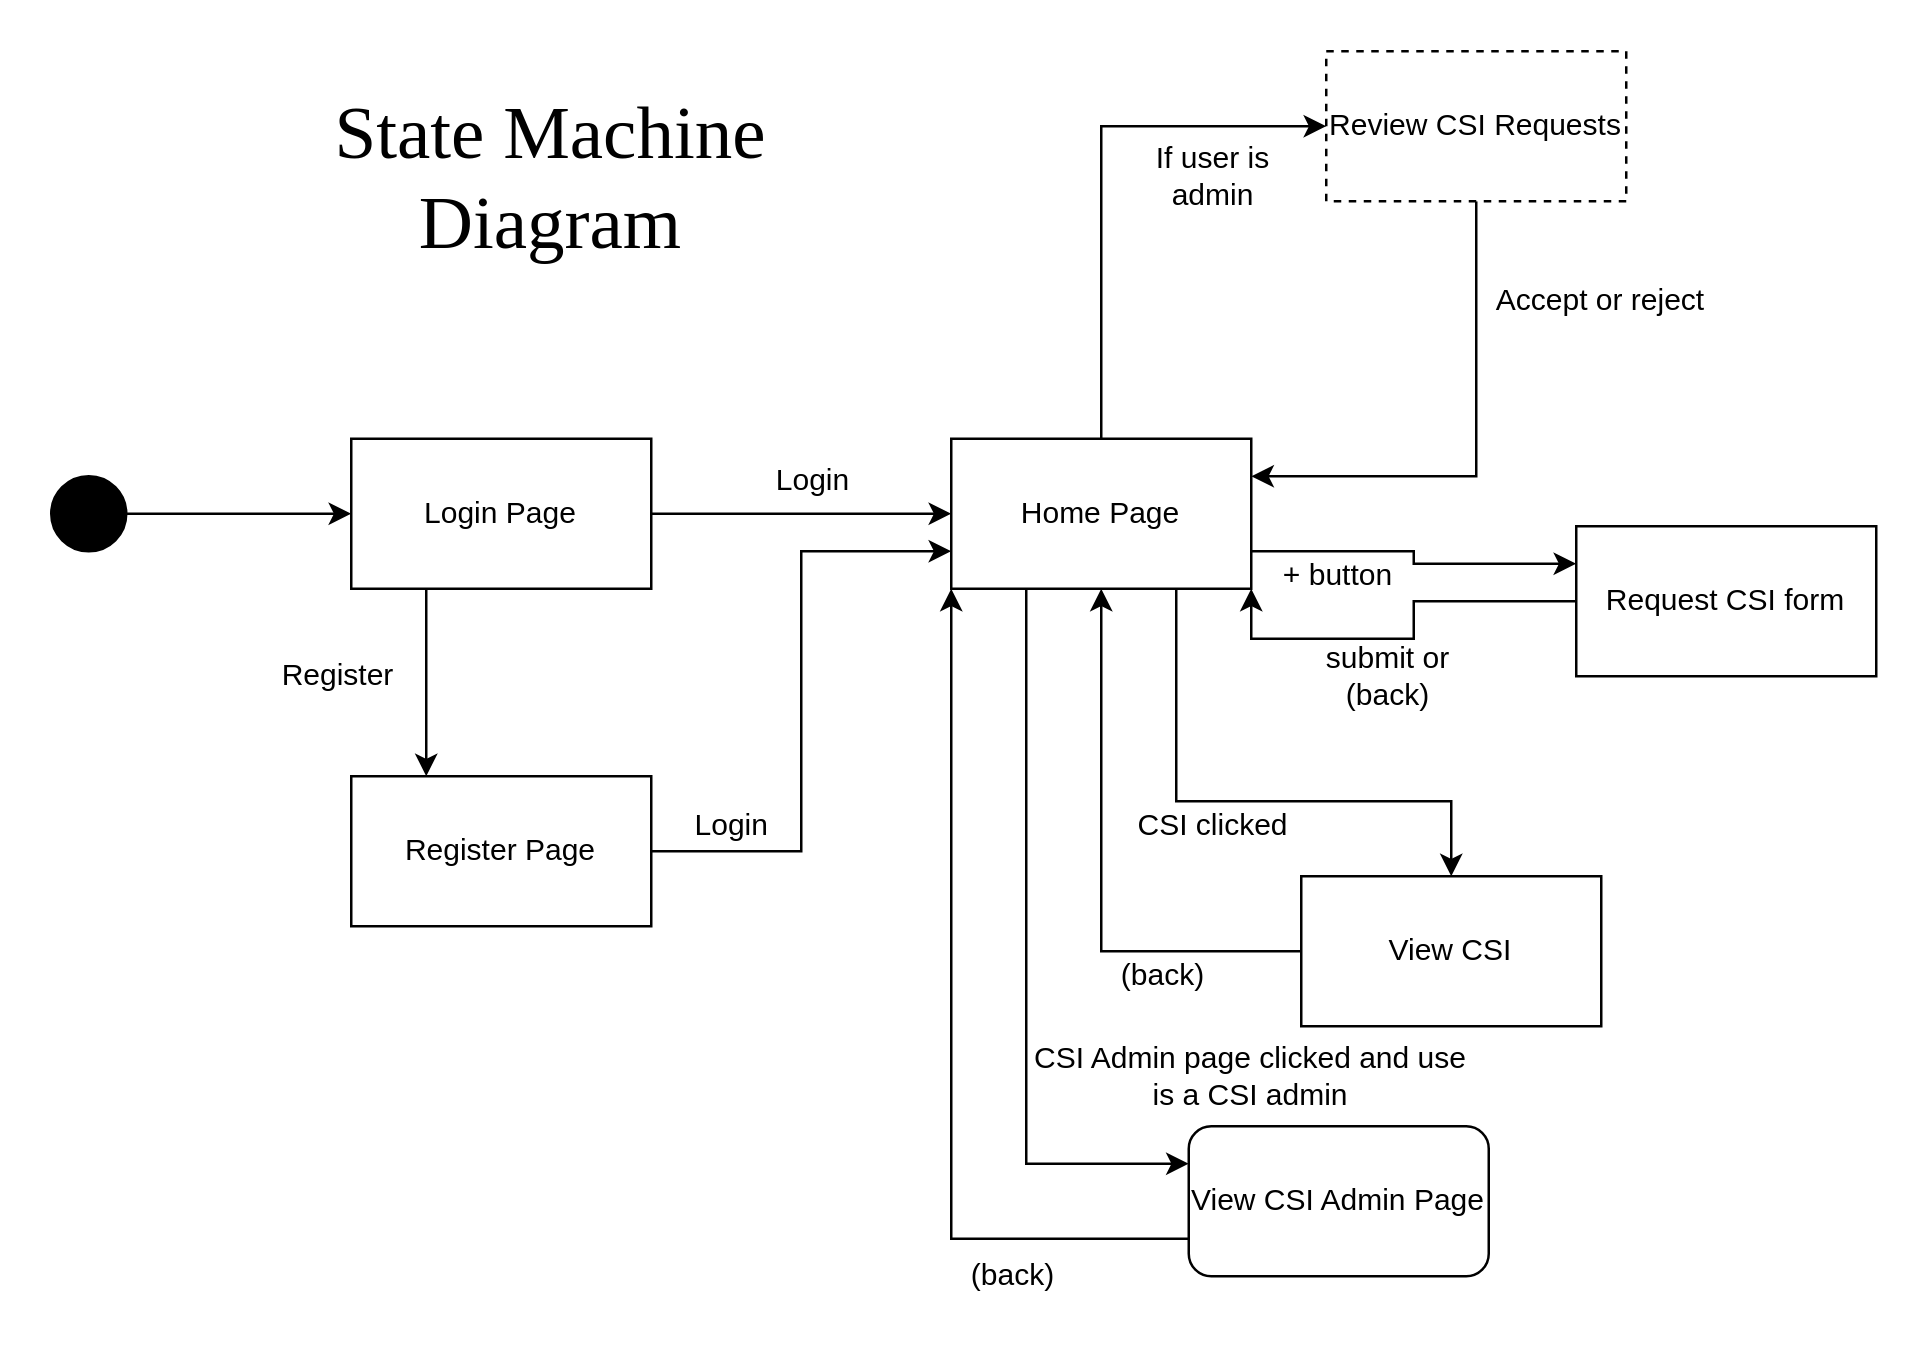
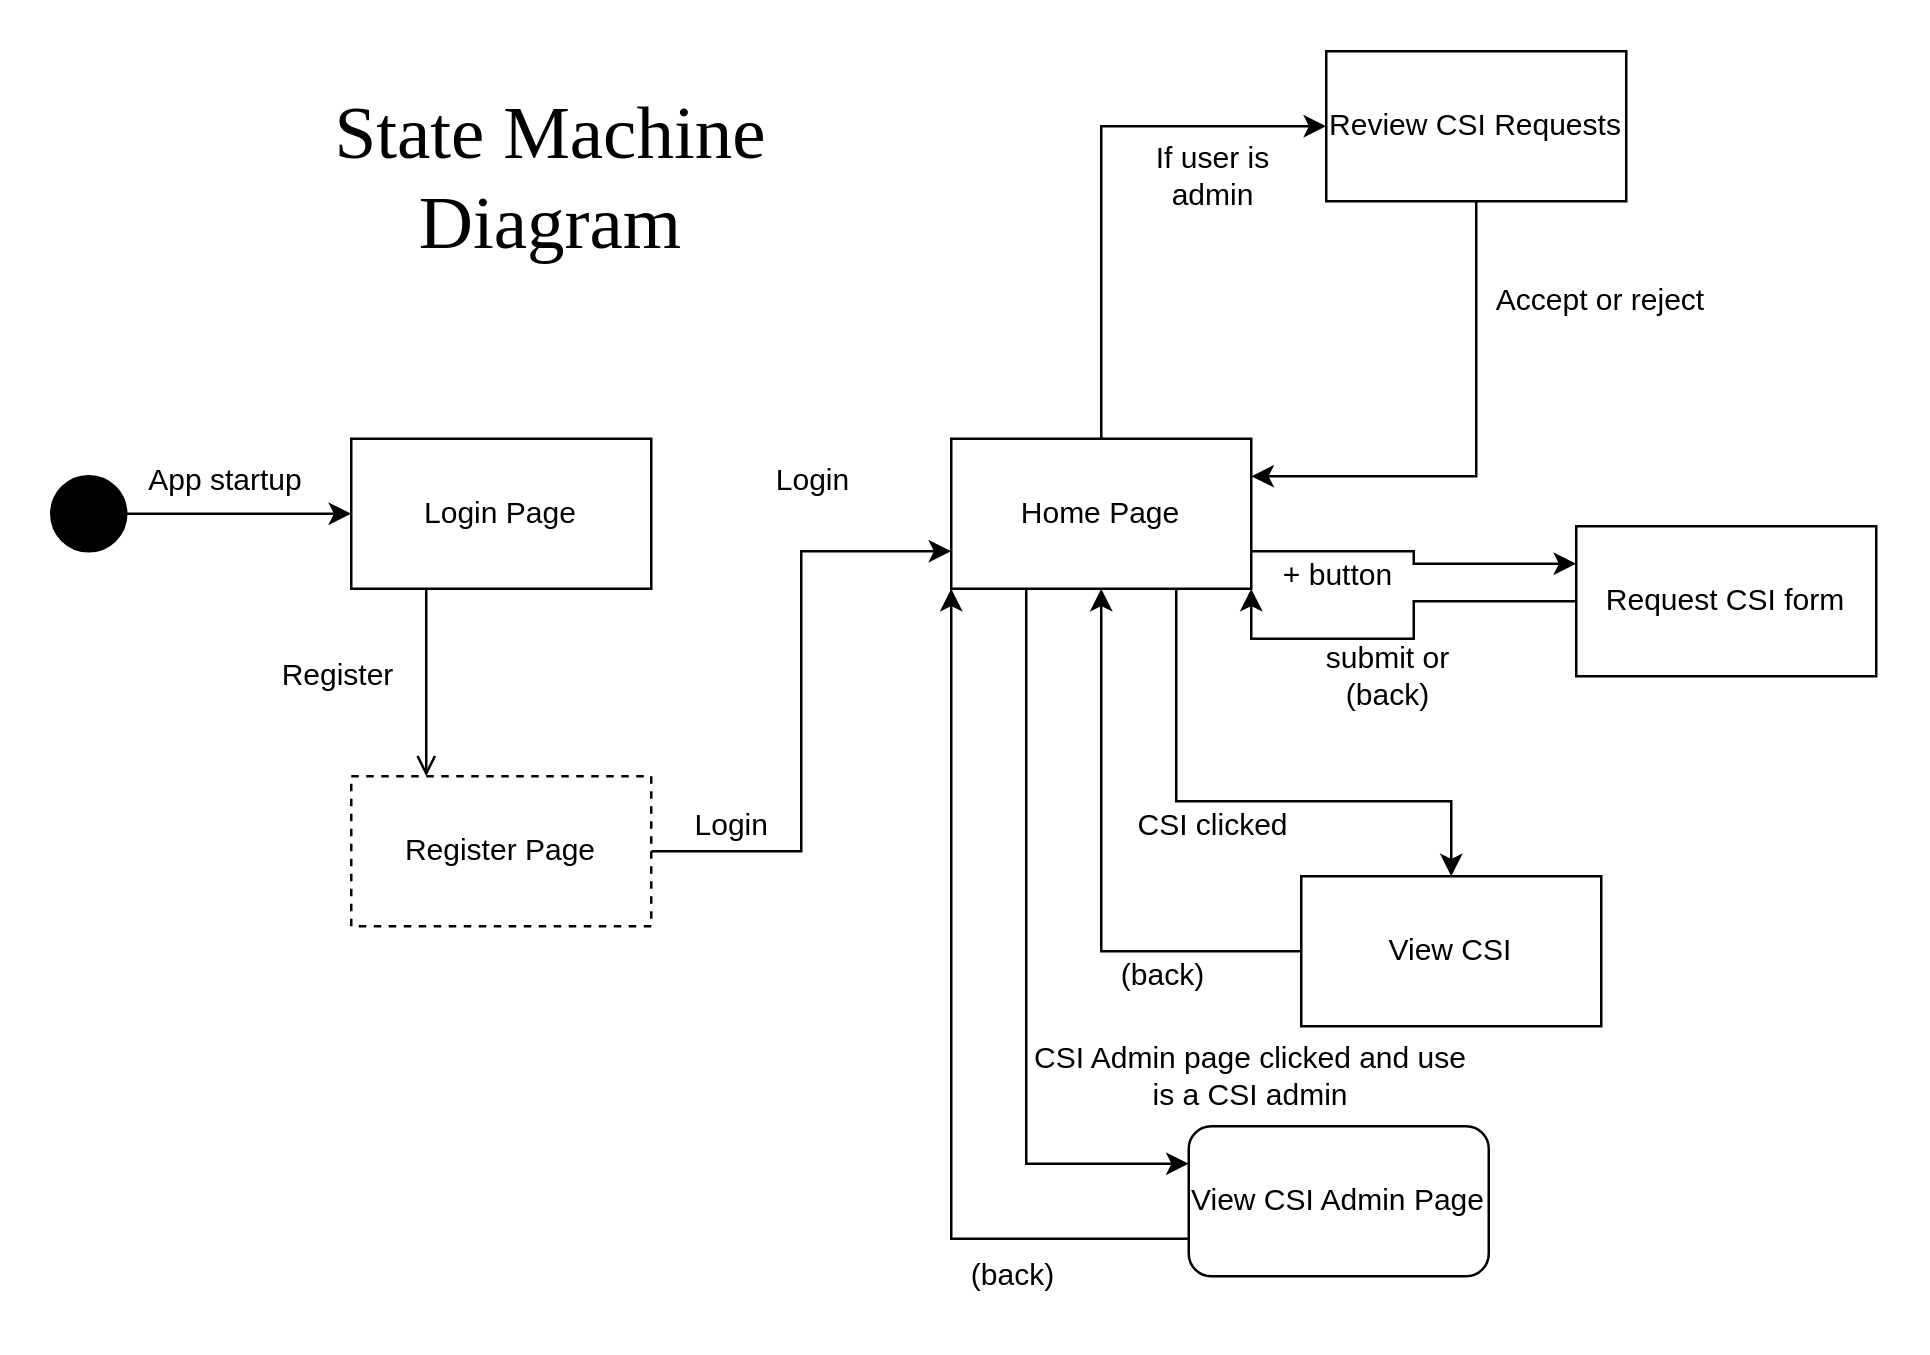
(1476, 126) -> (1476, 126)
none -> (226, 481)
(793, 514) -> none
(426, 758) -> (426, 762)
(501, 851) -> (501, 851)
